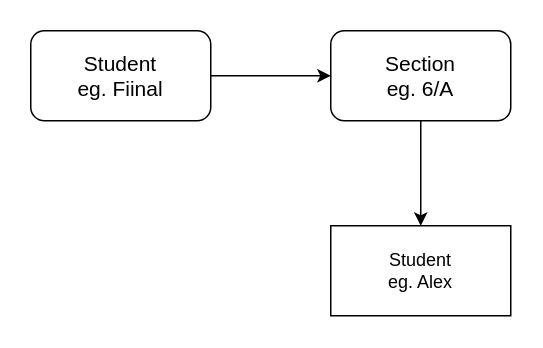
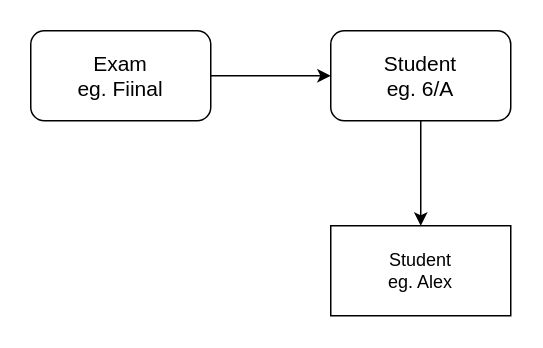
(121, 76) -> (121, 76)
(421, 76) -> (421, 76)
